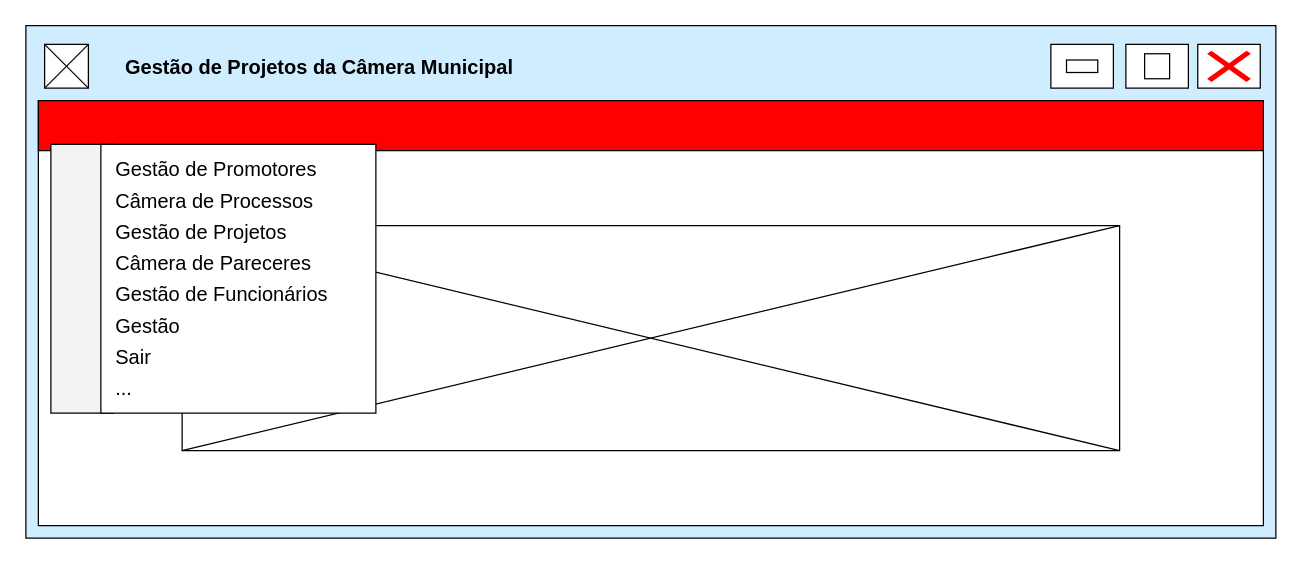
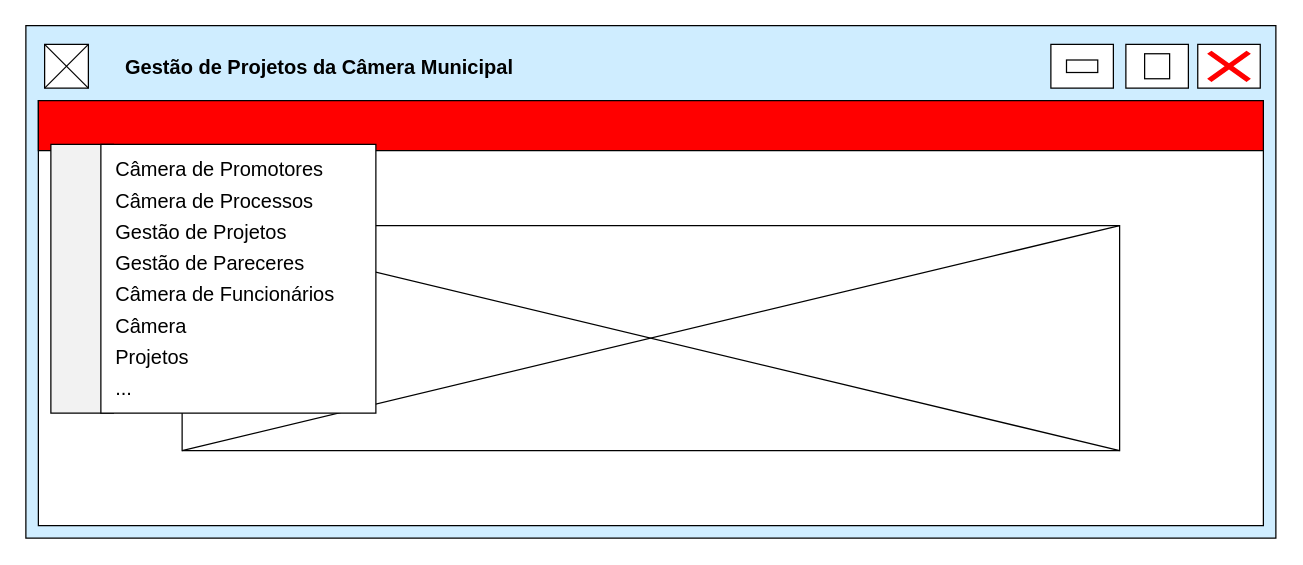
(196, 169) -> (196, 169)
(192, 263) -> (192, 263)
(200, 294) -> (200, 294)
(141, 326) -> (141, 326)
(130, 357) -> (149, 357)
